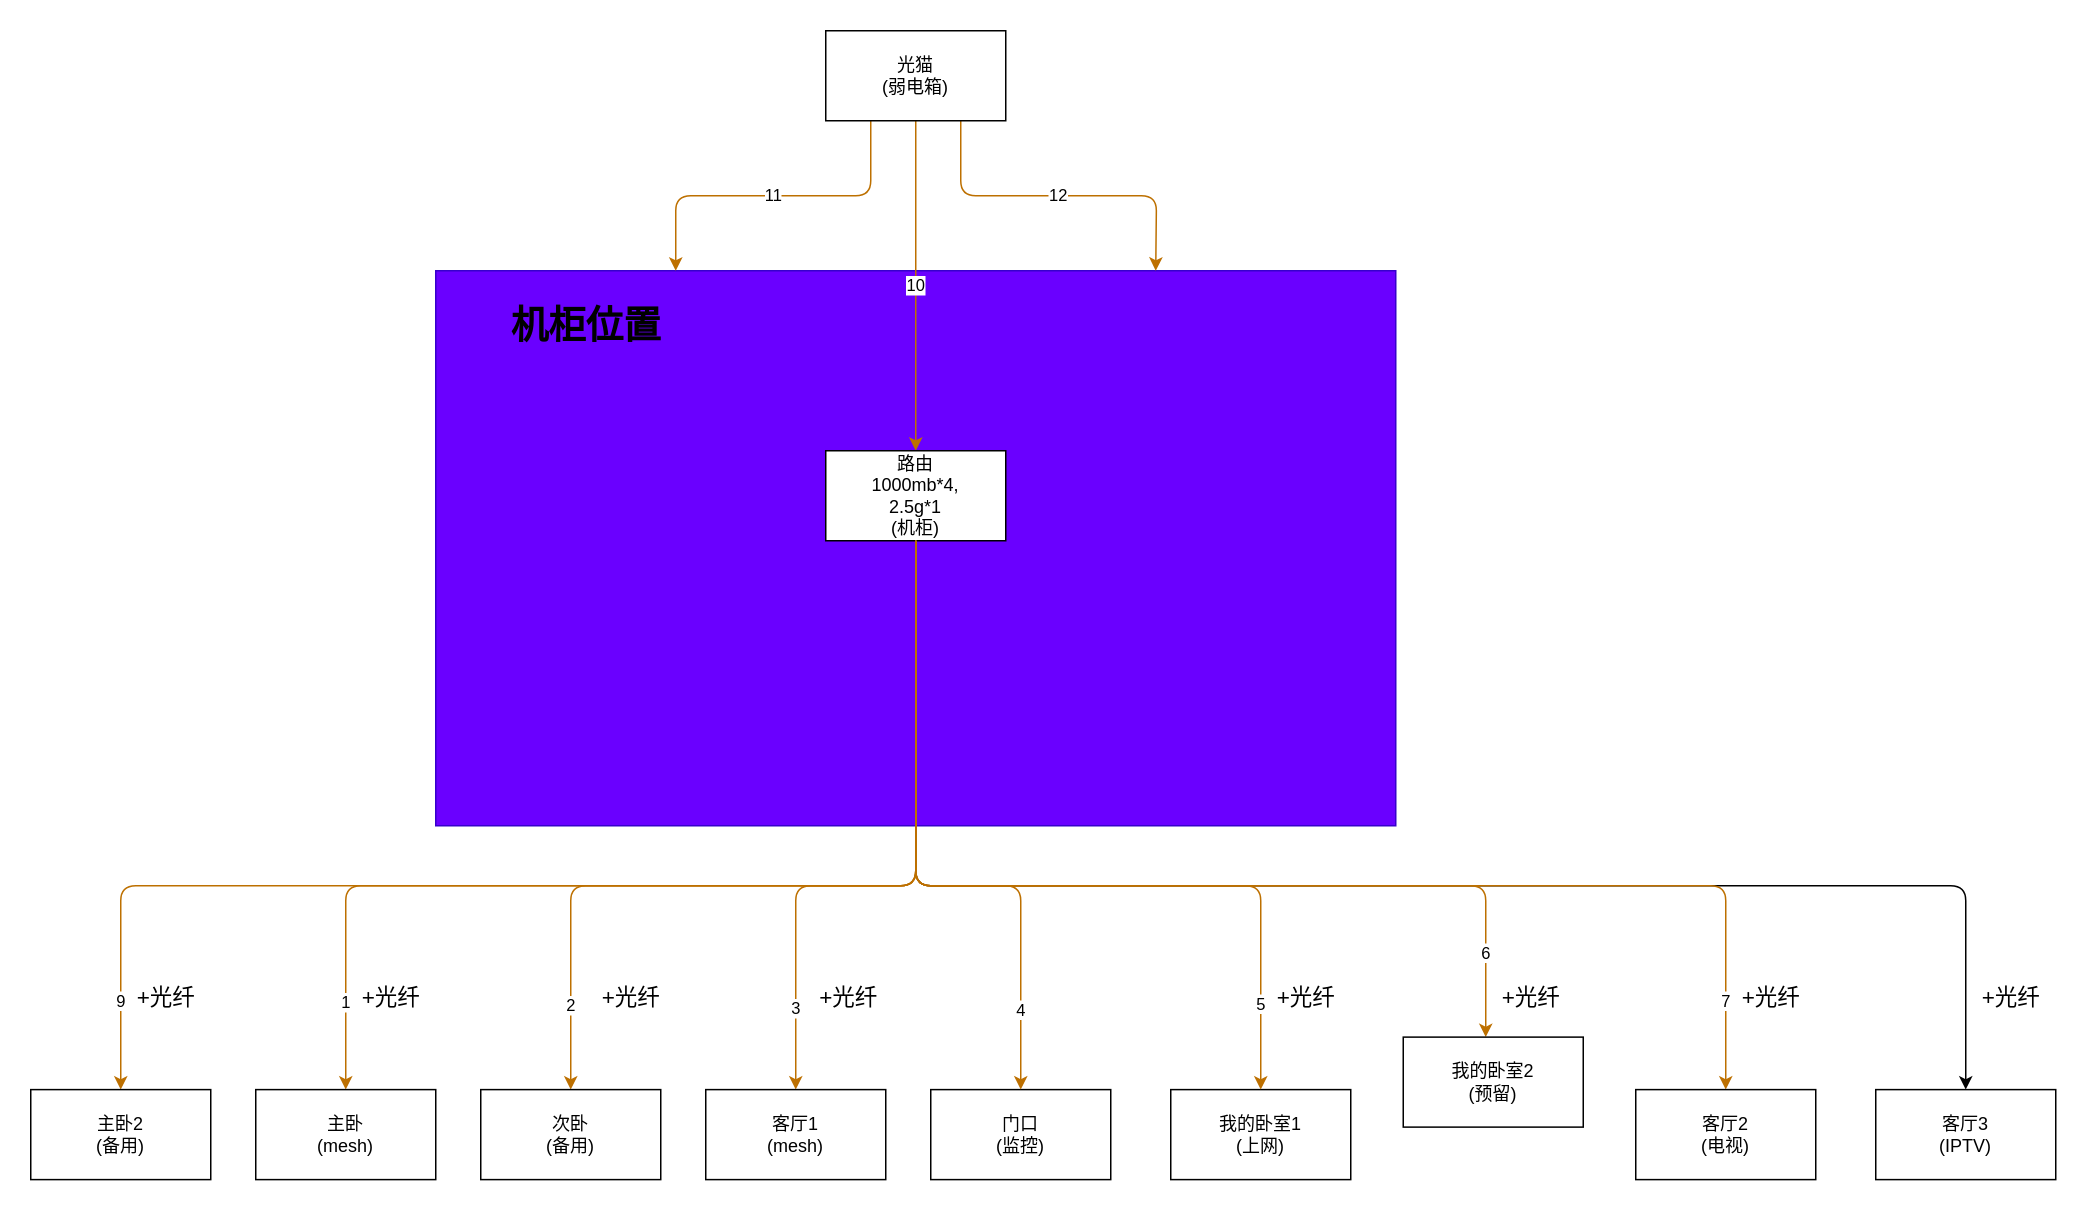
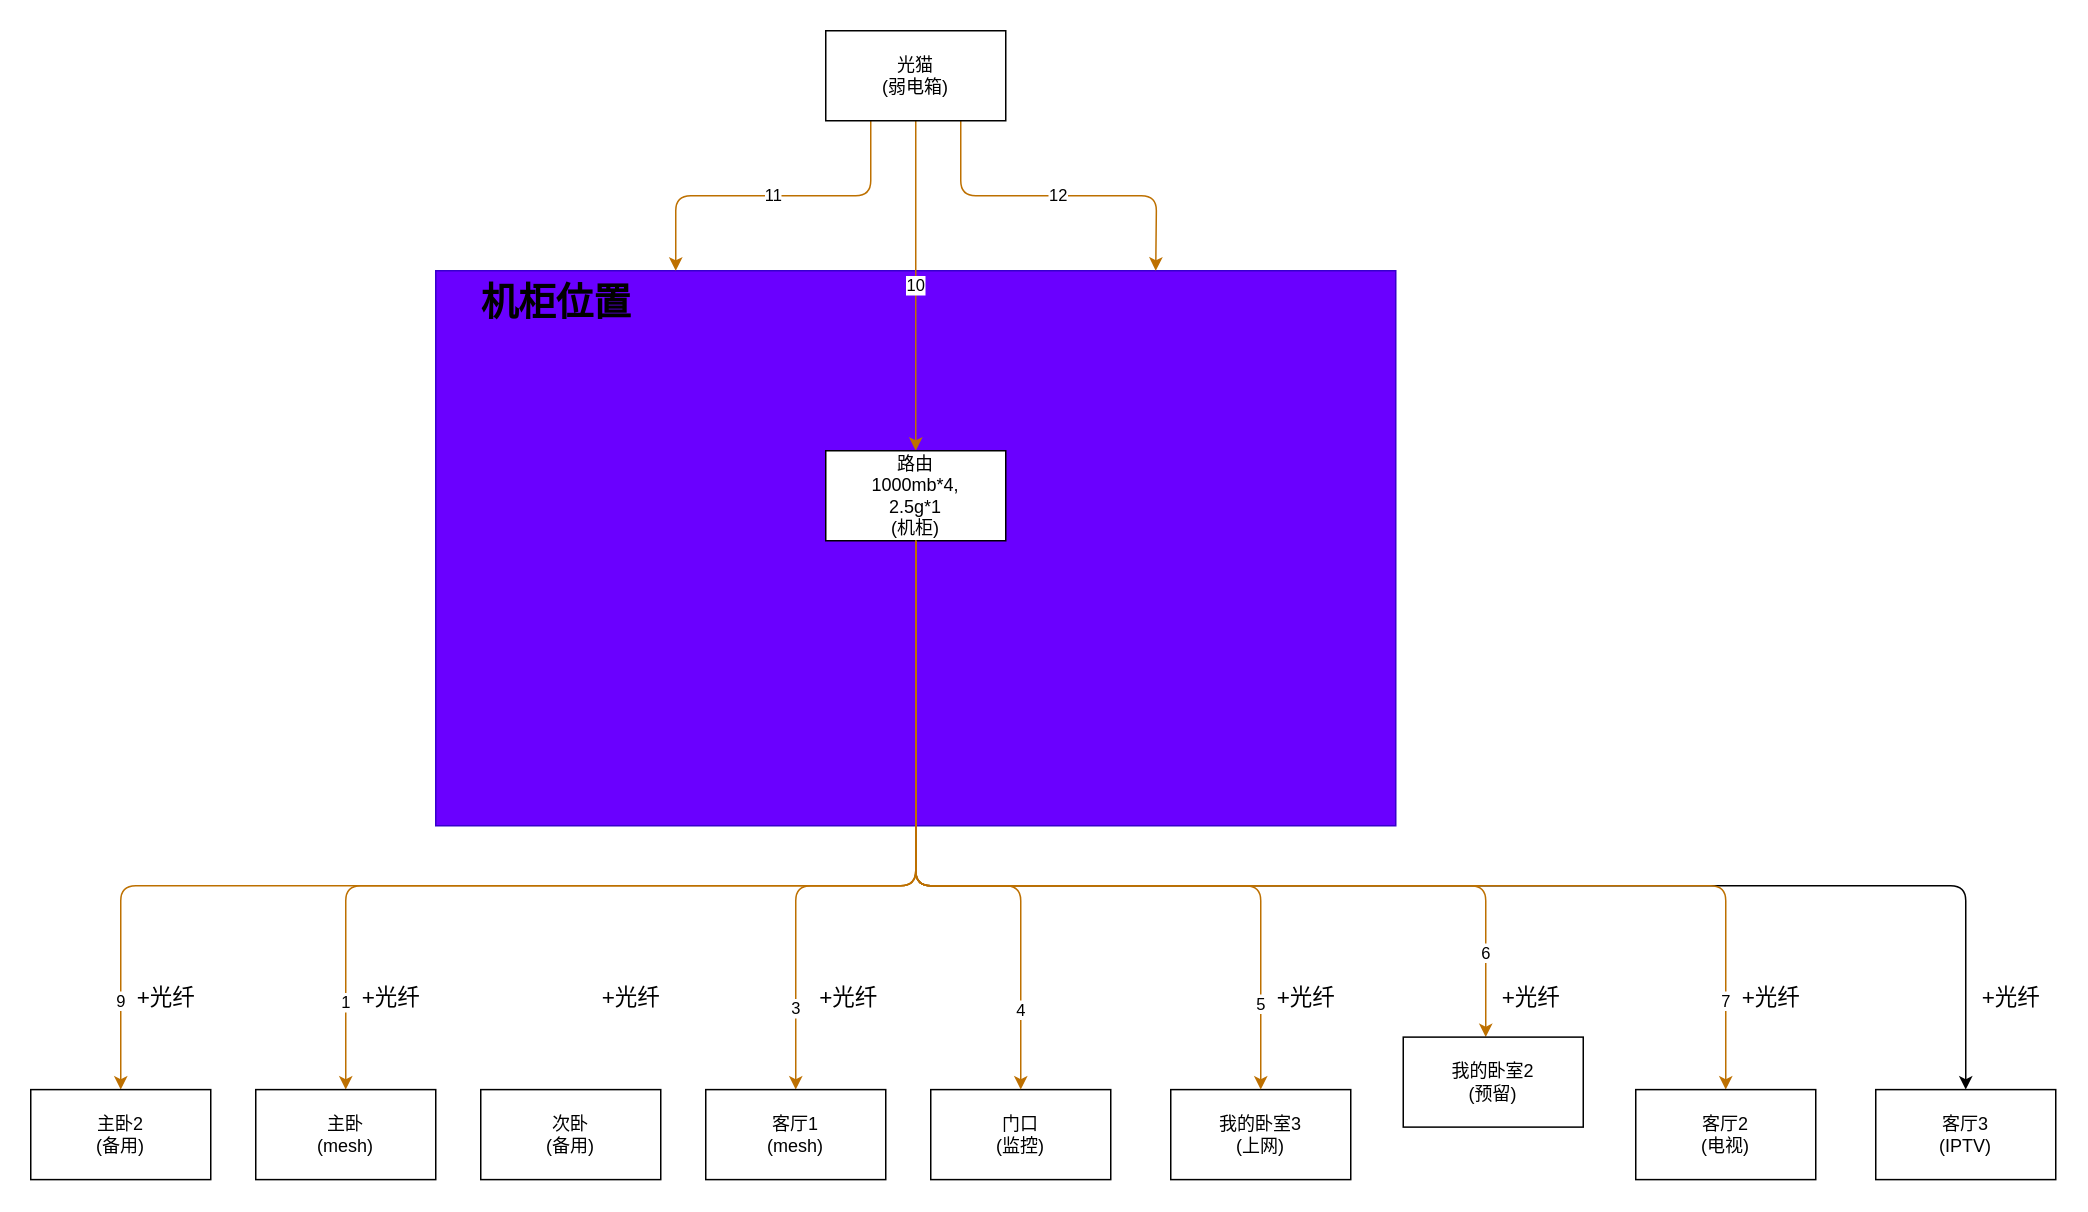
(586, 323) -> (556, 301)
(571, 983) -> none
(1261, 1135) -> (1261, 1135)
